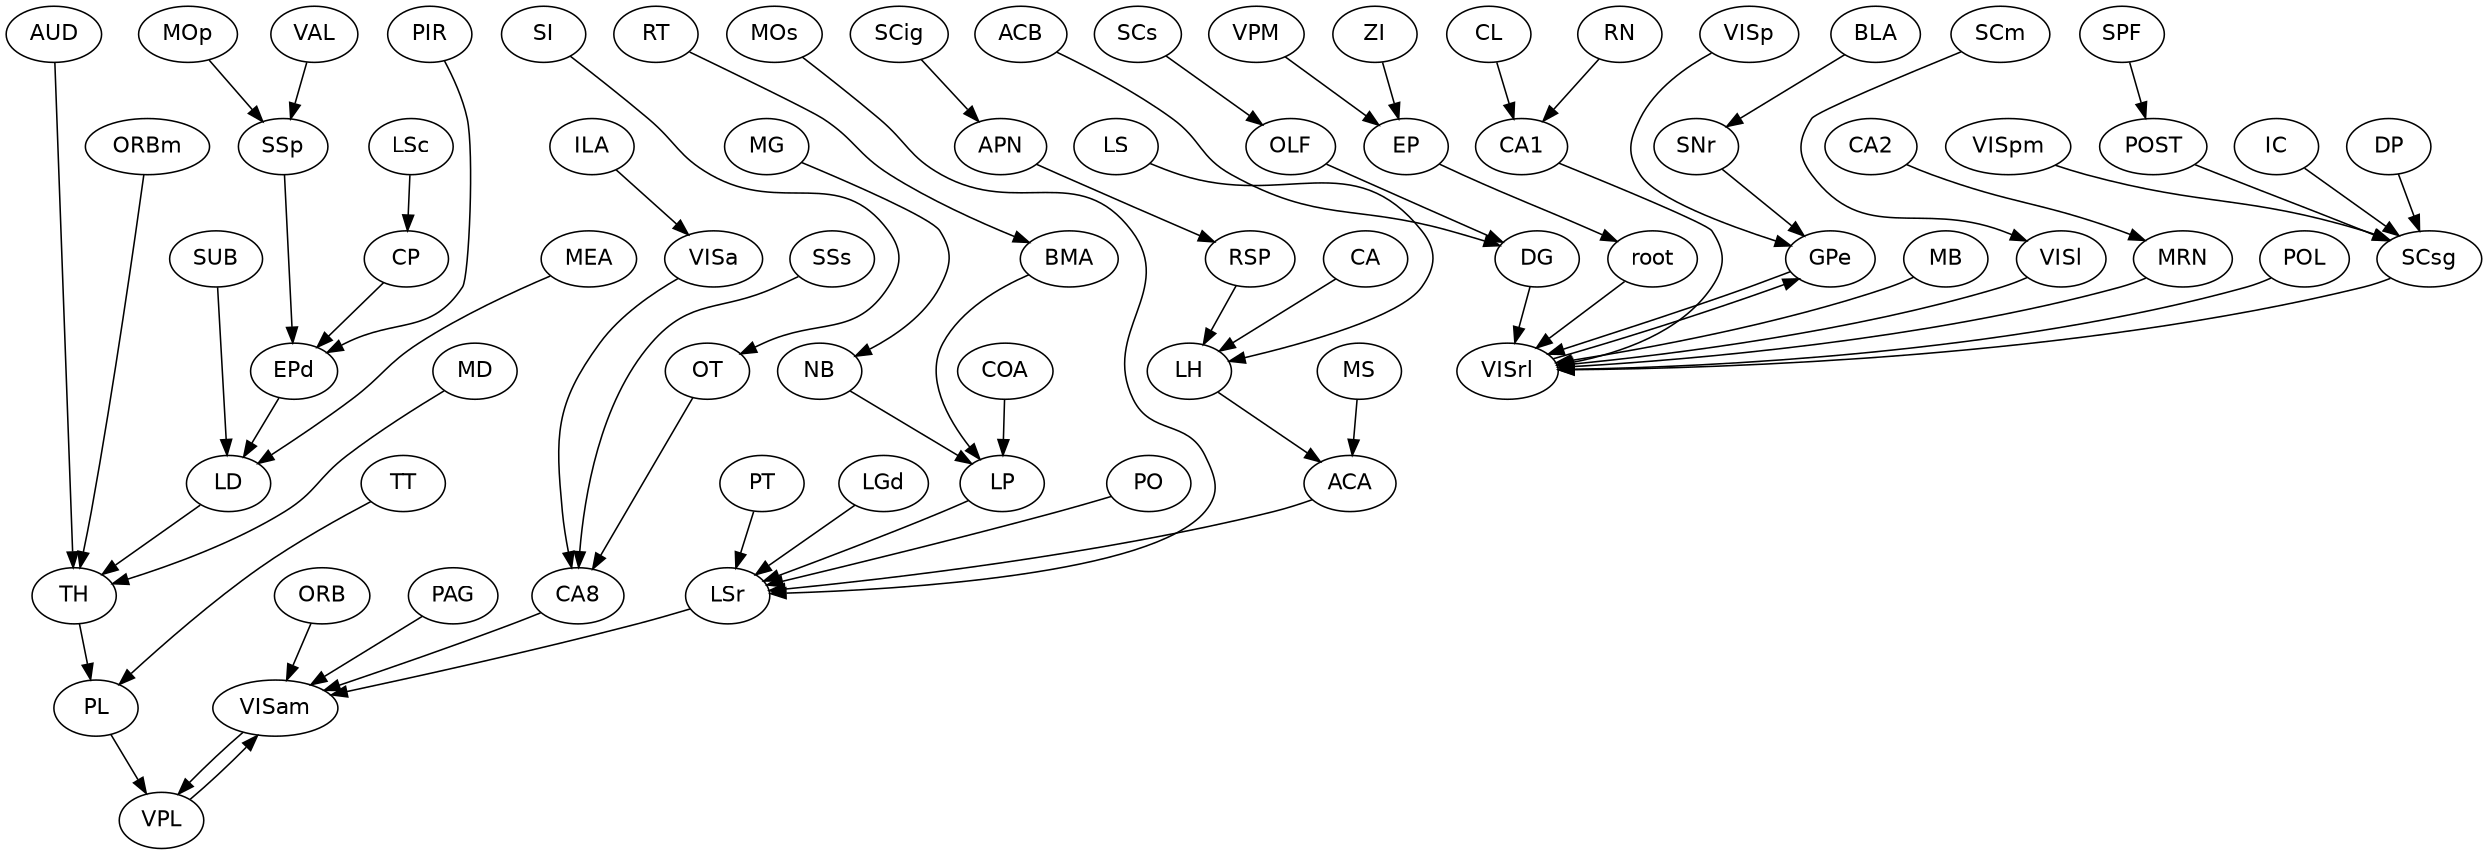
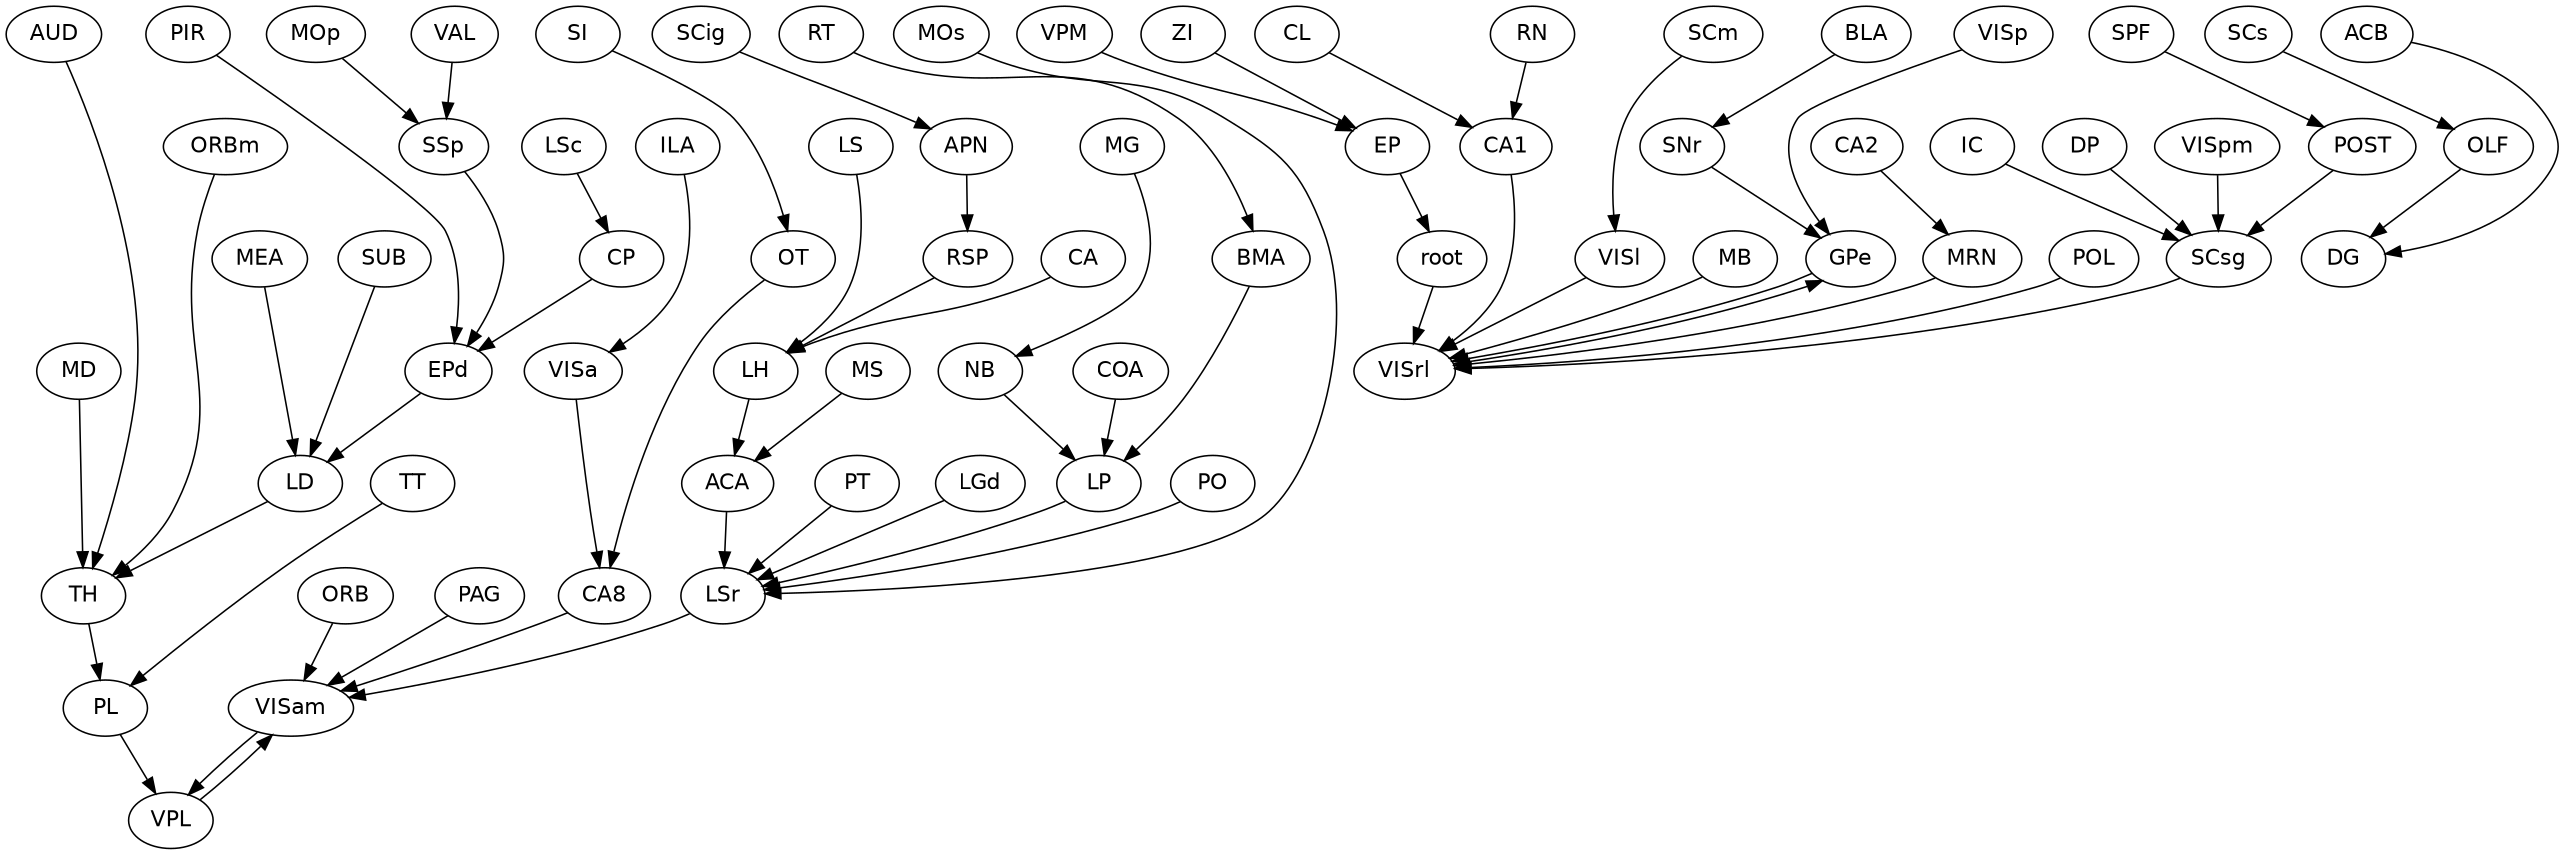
(832, 259) -> none
(1525, 307) -> none
